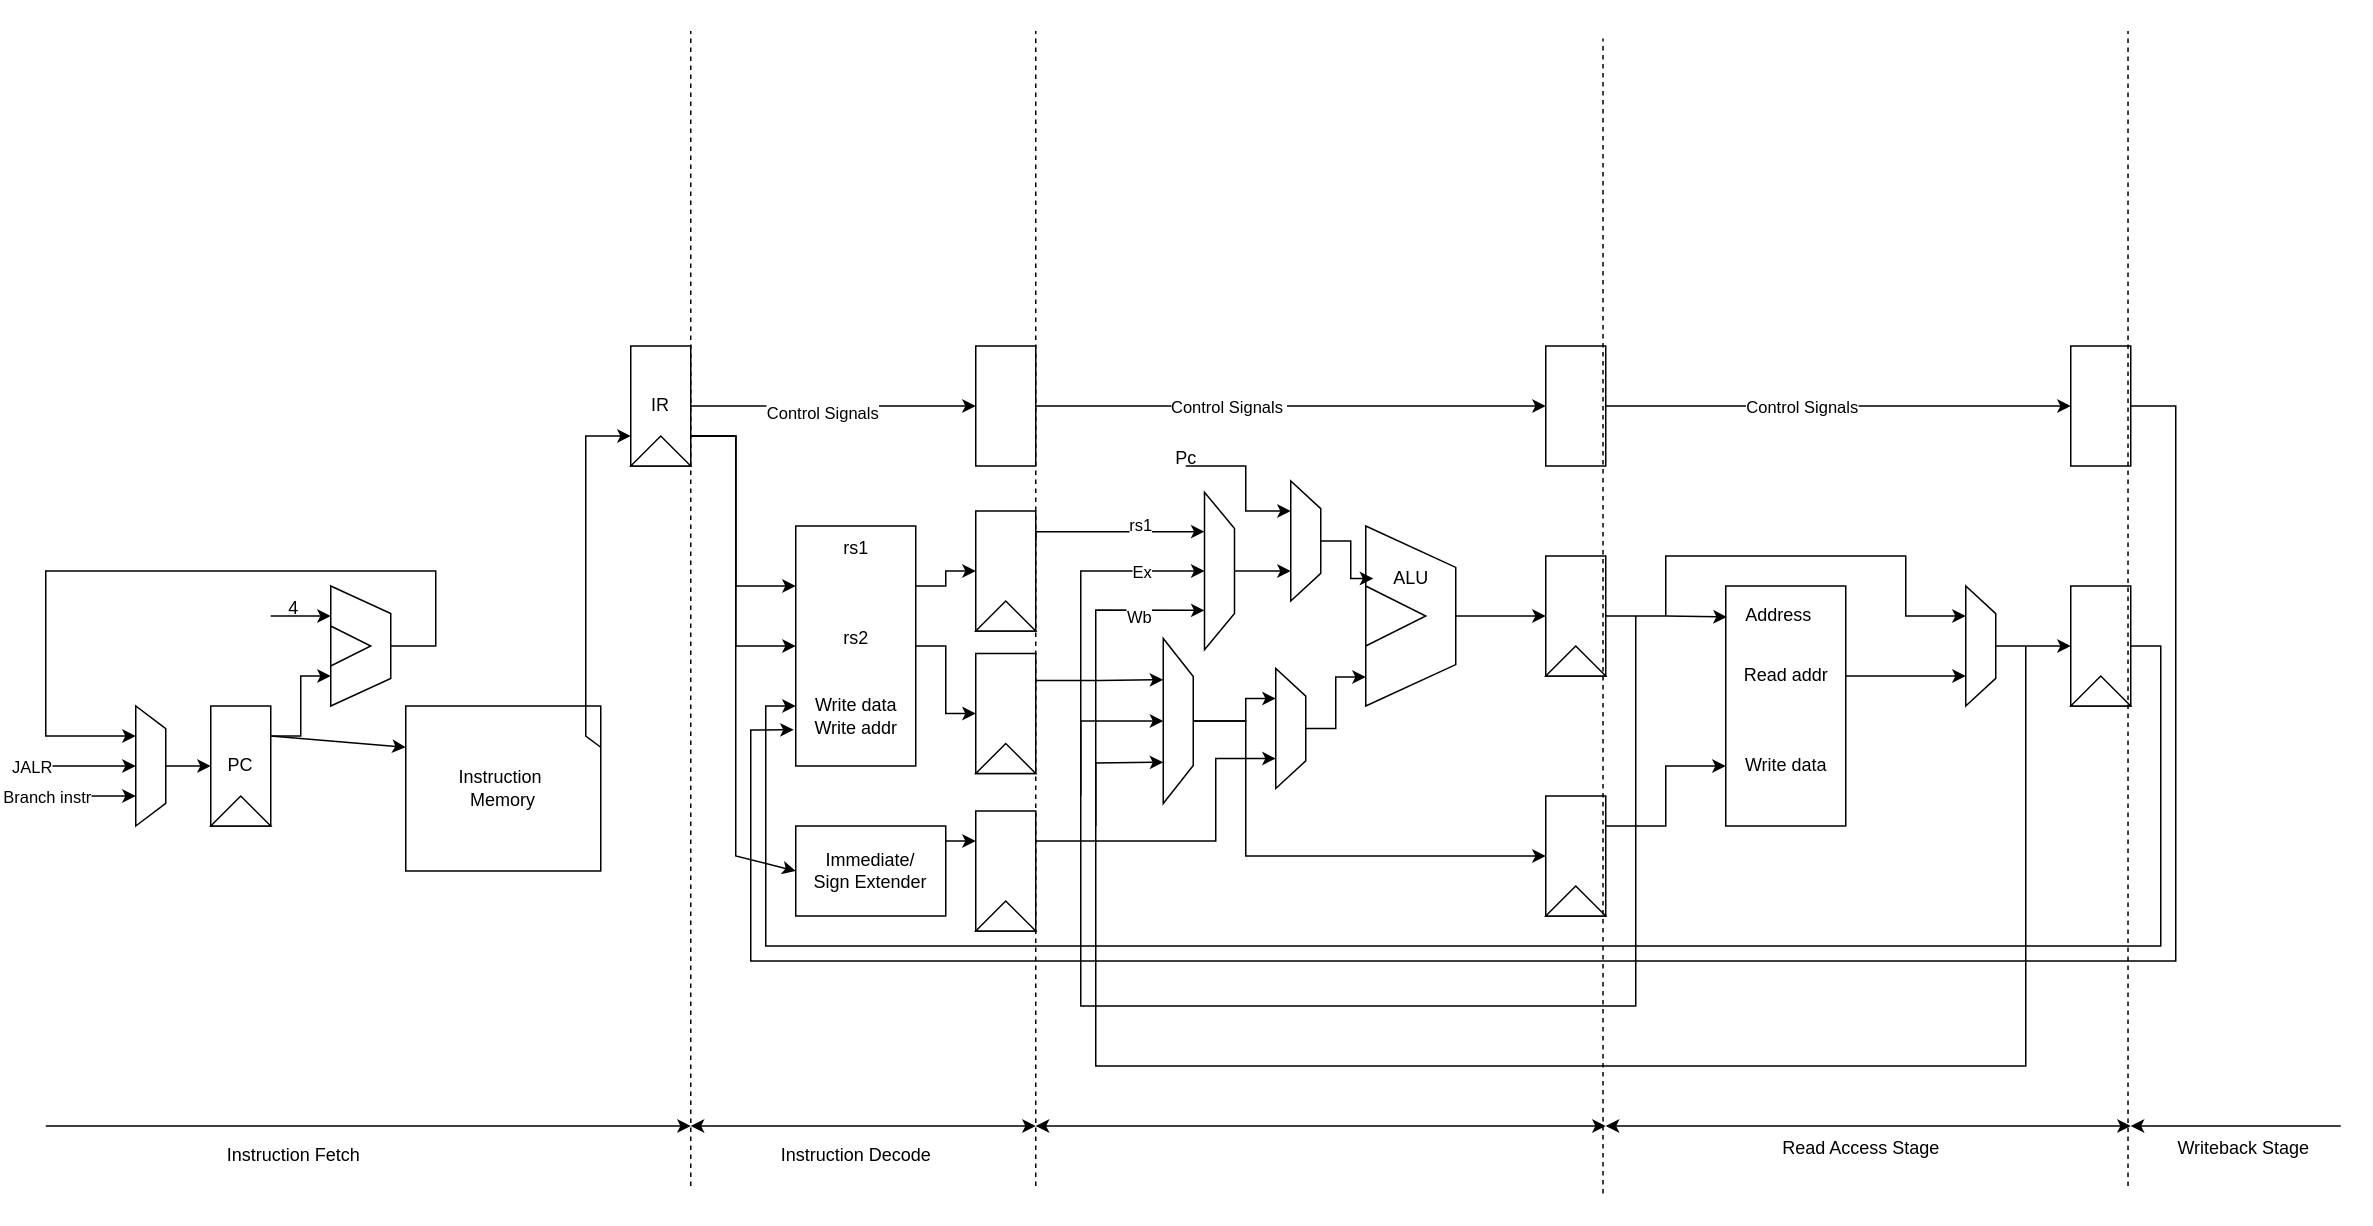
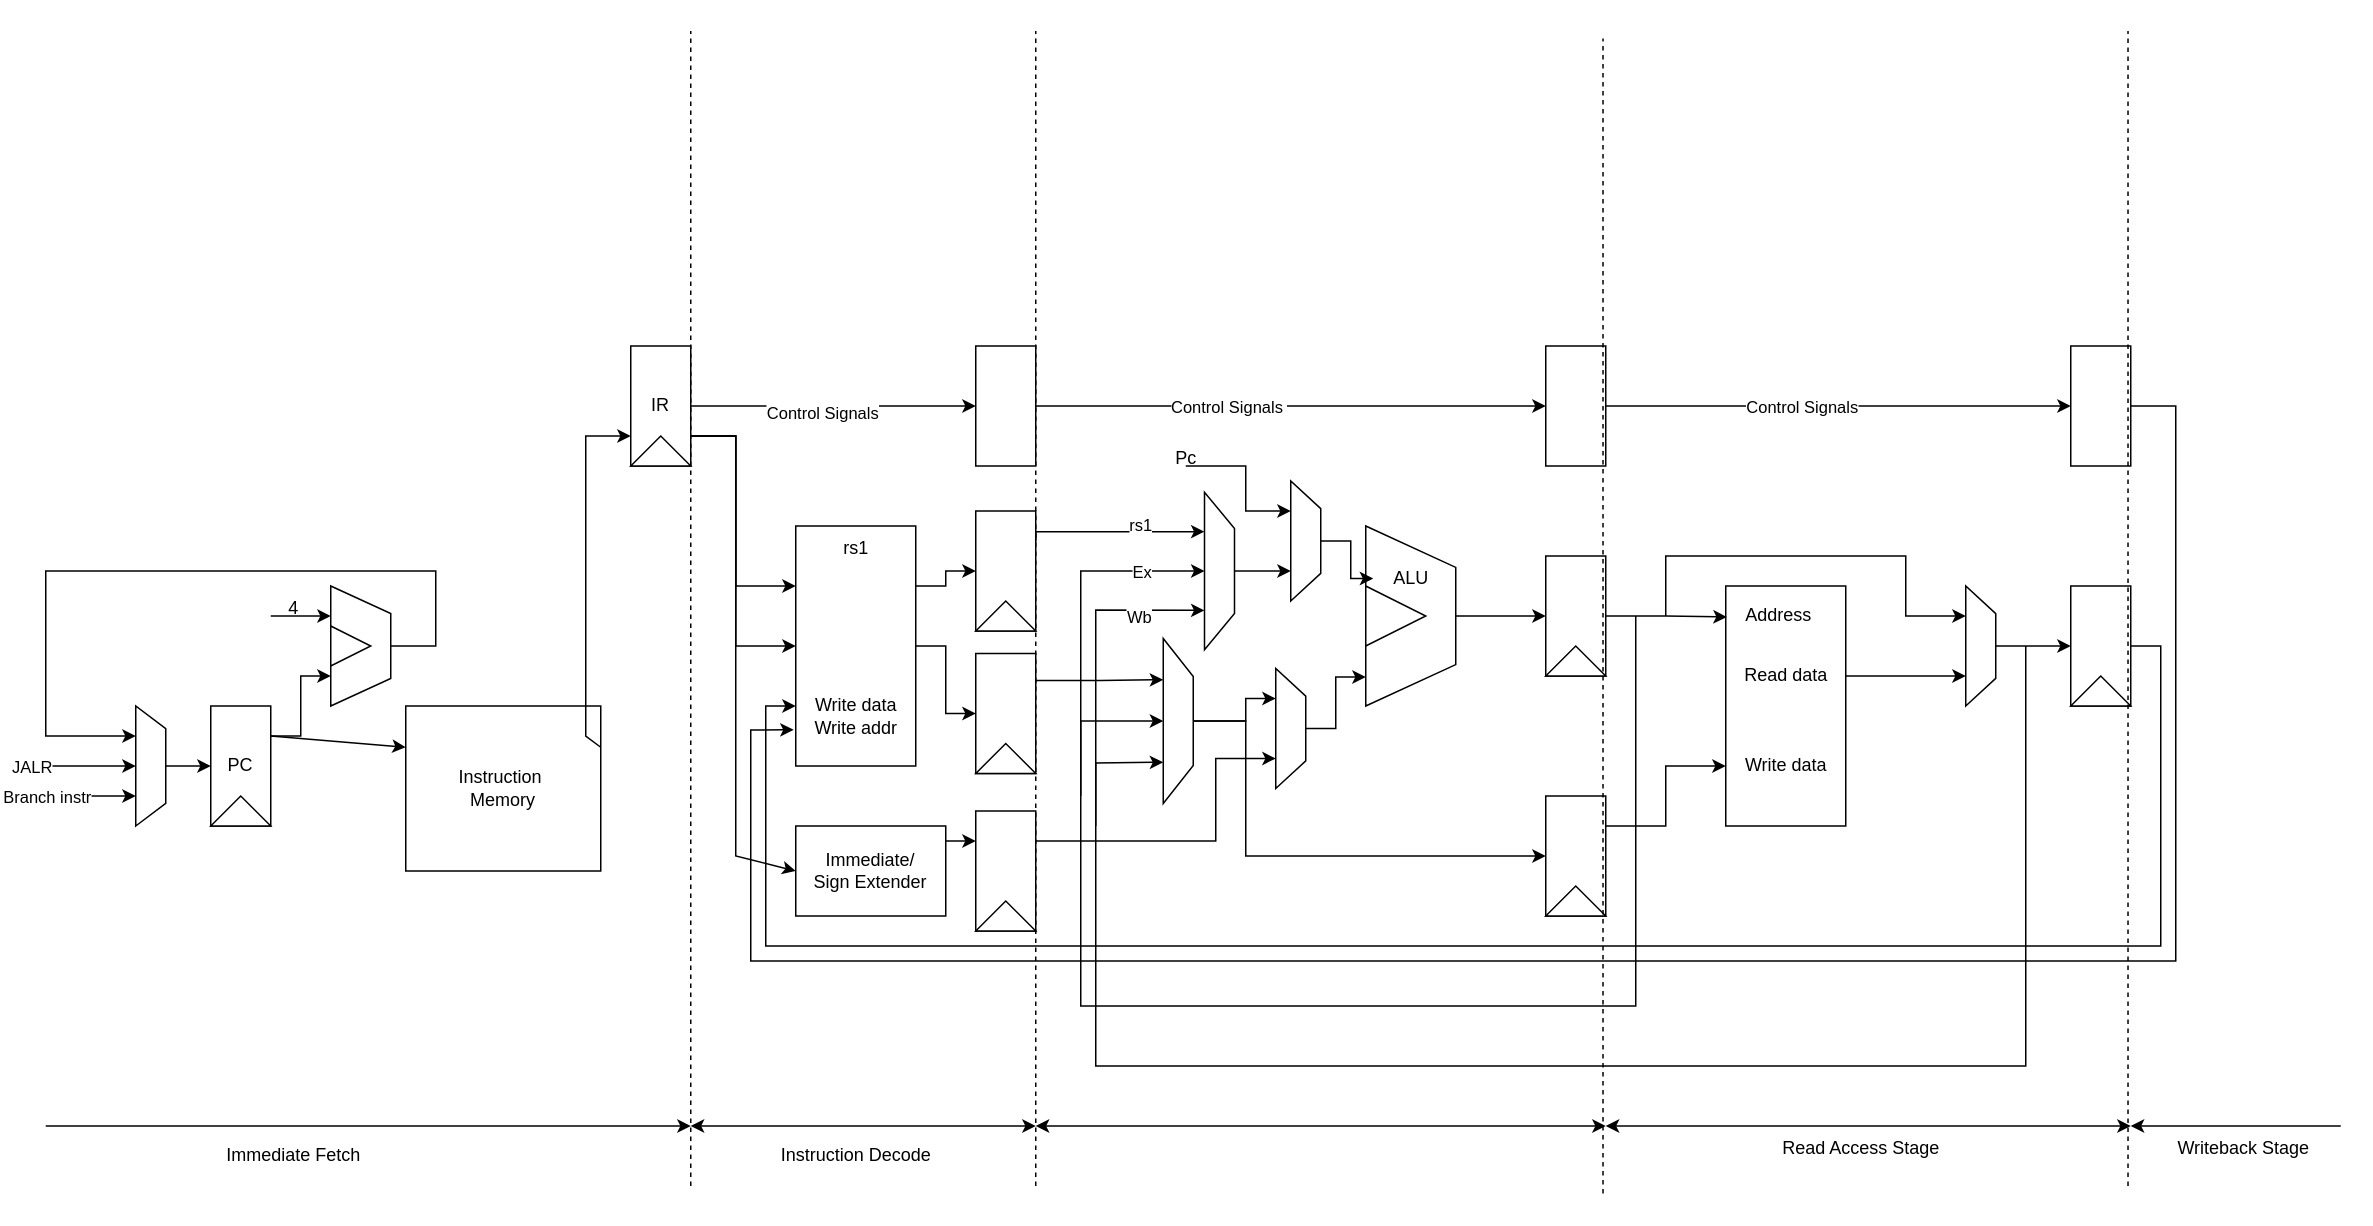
(856, 638) -> none
(1787, 676) -> (1787, 676)
(294, 1156) -> (294, 1156)
